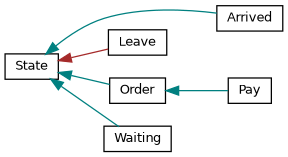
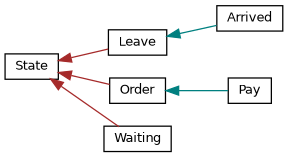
(132, 12) -> (198, 29)
(90, 80) -> (90, 80)
(90, 107) -> (90, 107)
